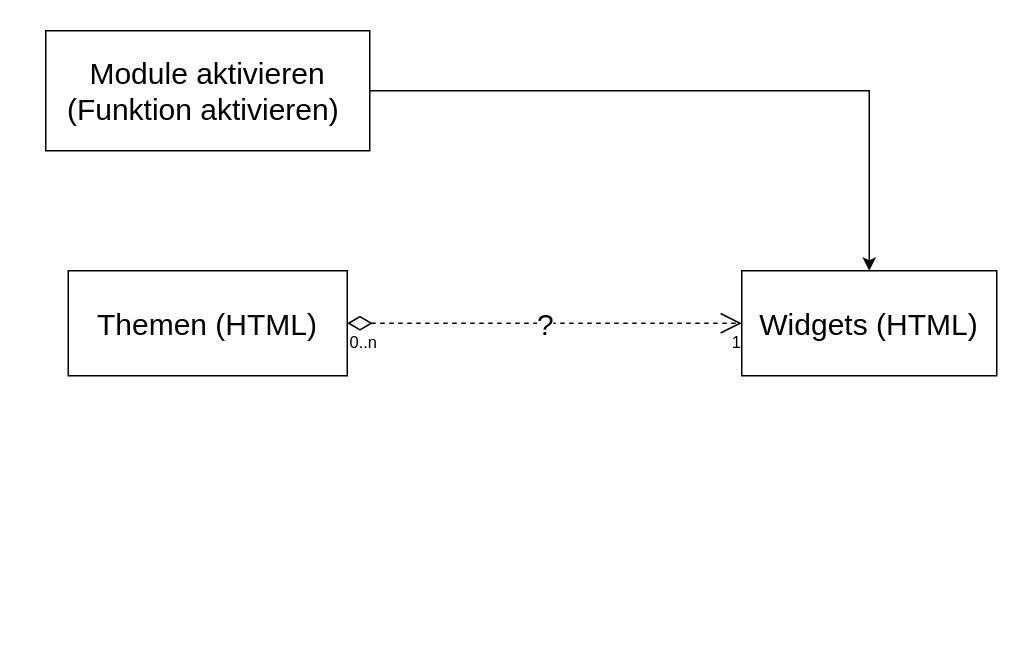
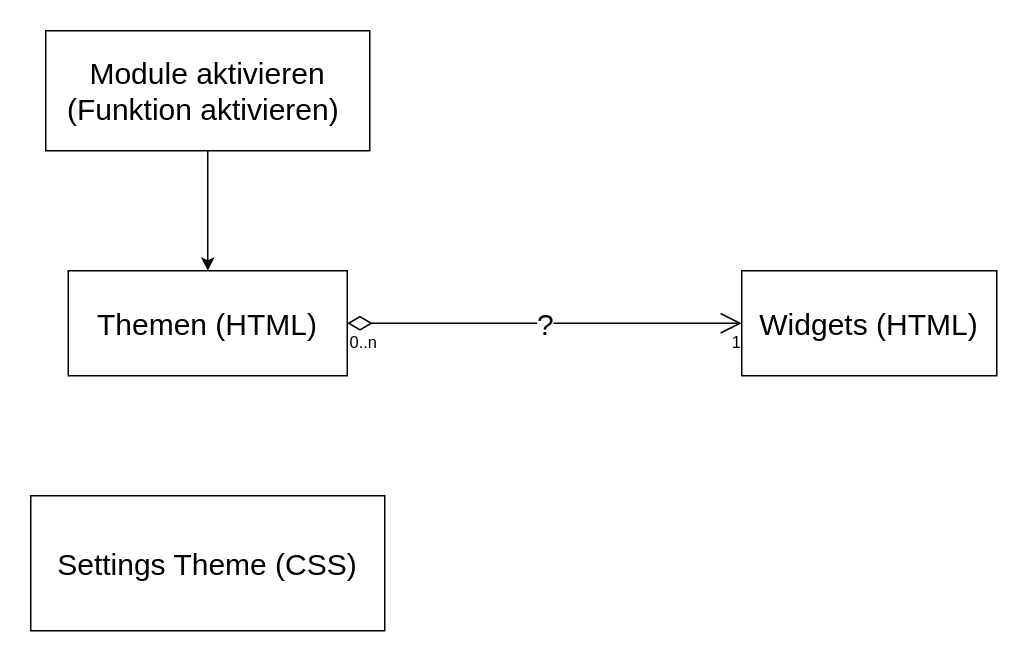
(704, 91) -> (208, 206)
(646, 323) -> (646, 323)
none -> (208, 563)
